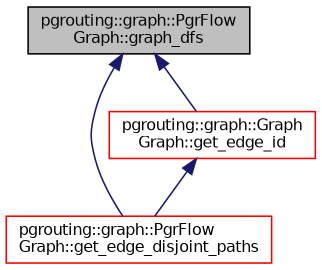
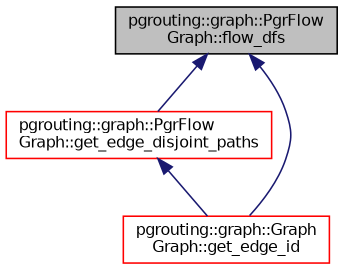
(139, 30) -> (226, 30)
(171, 194) -> (188, 193)
